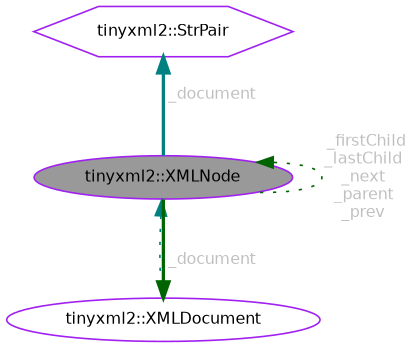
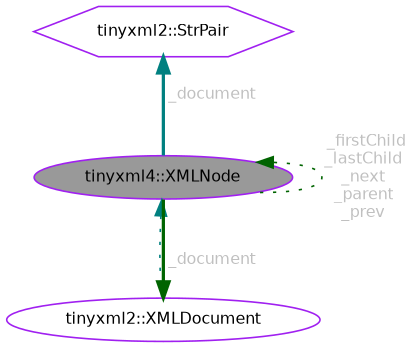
(163, 177) -> (163, 177)
